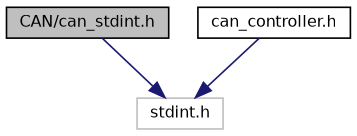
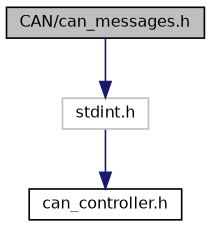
(88, 23) -> (105, 23)
(233, 62) -> (105, 151)
